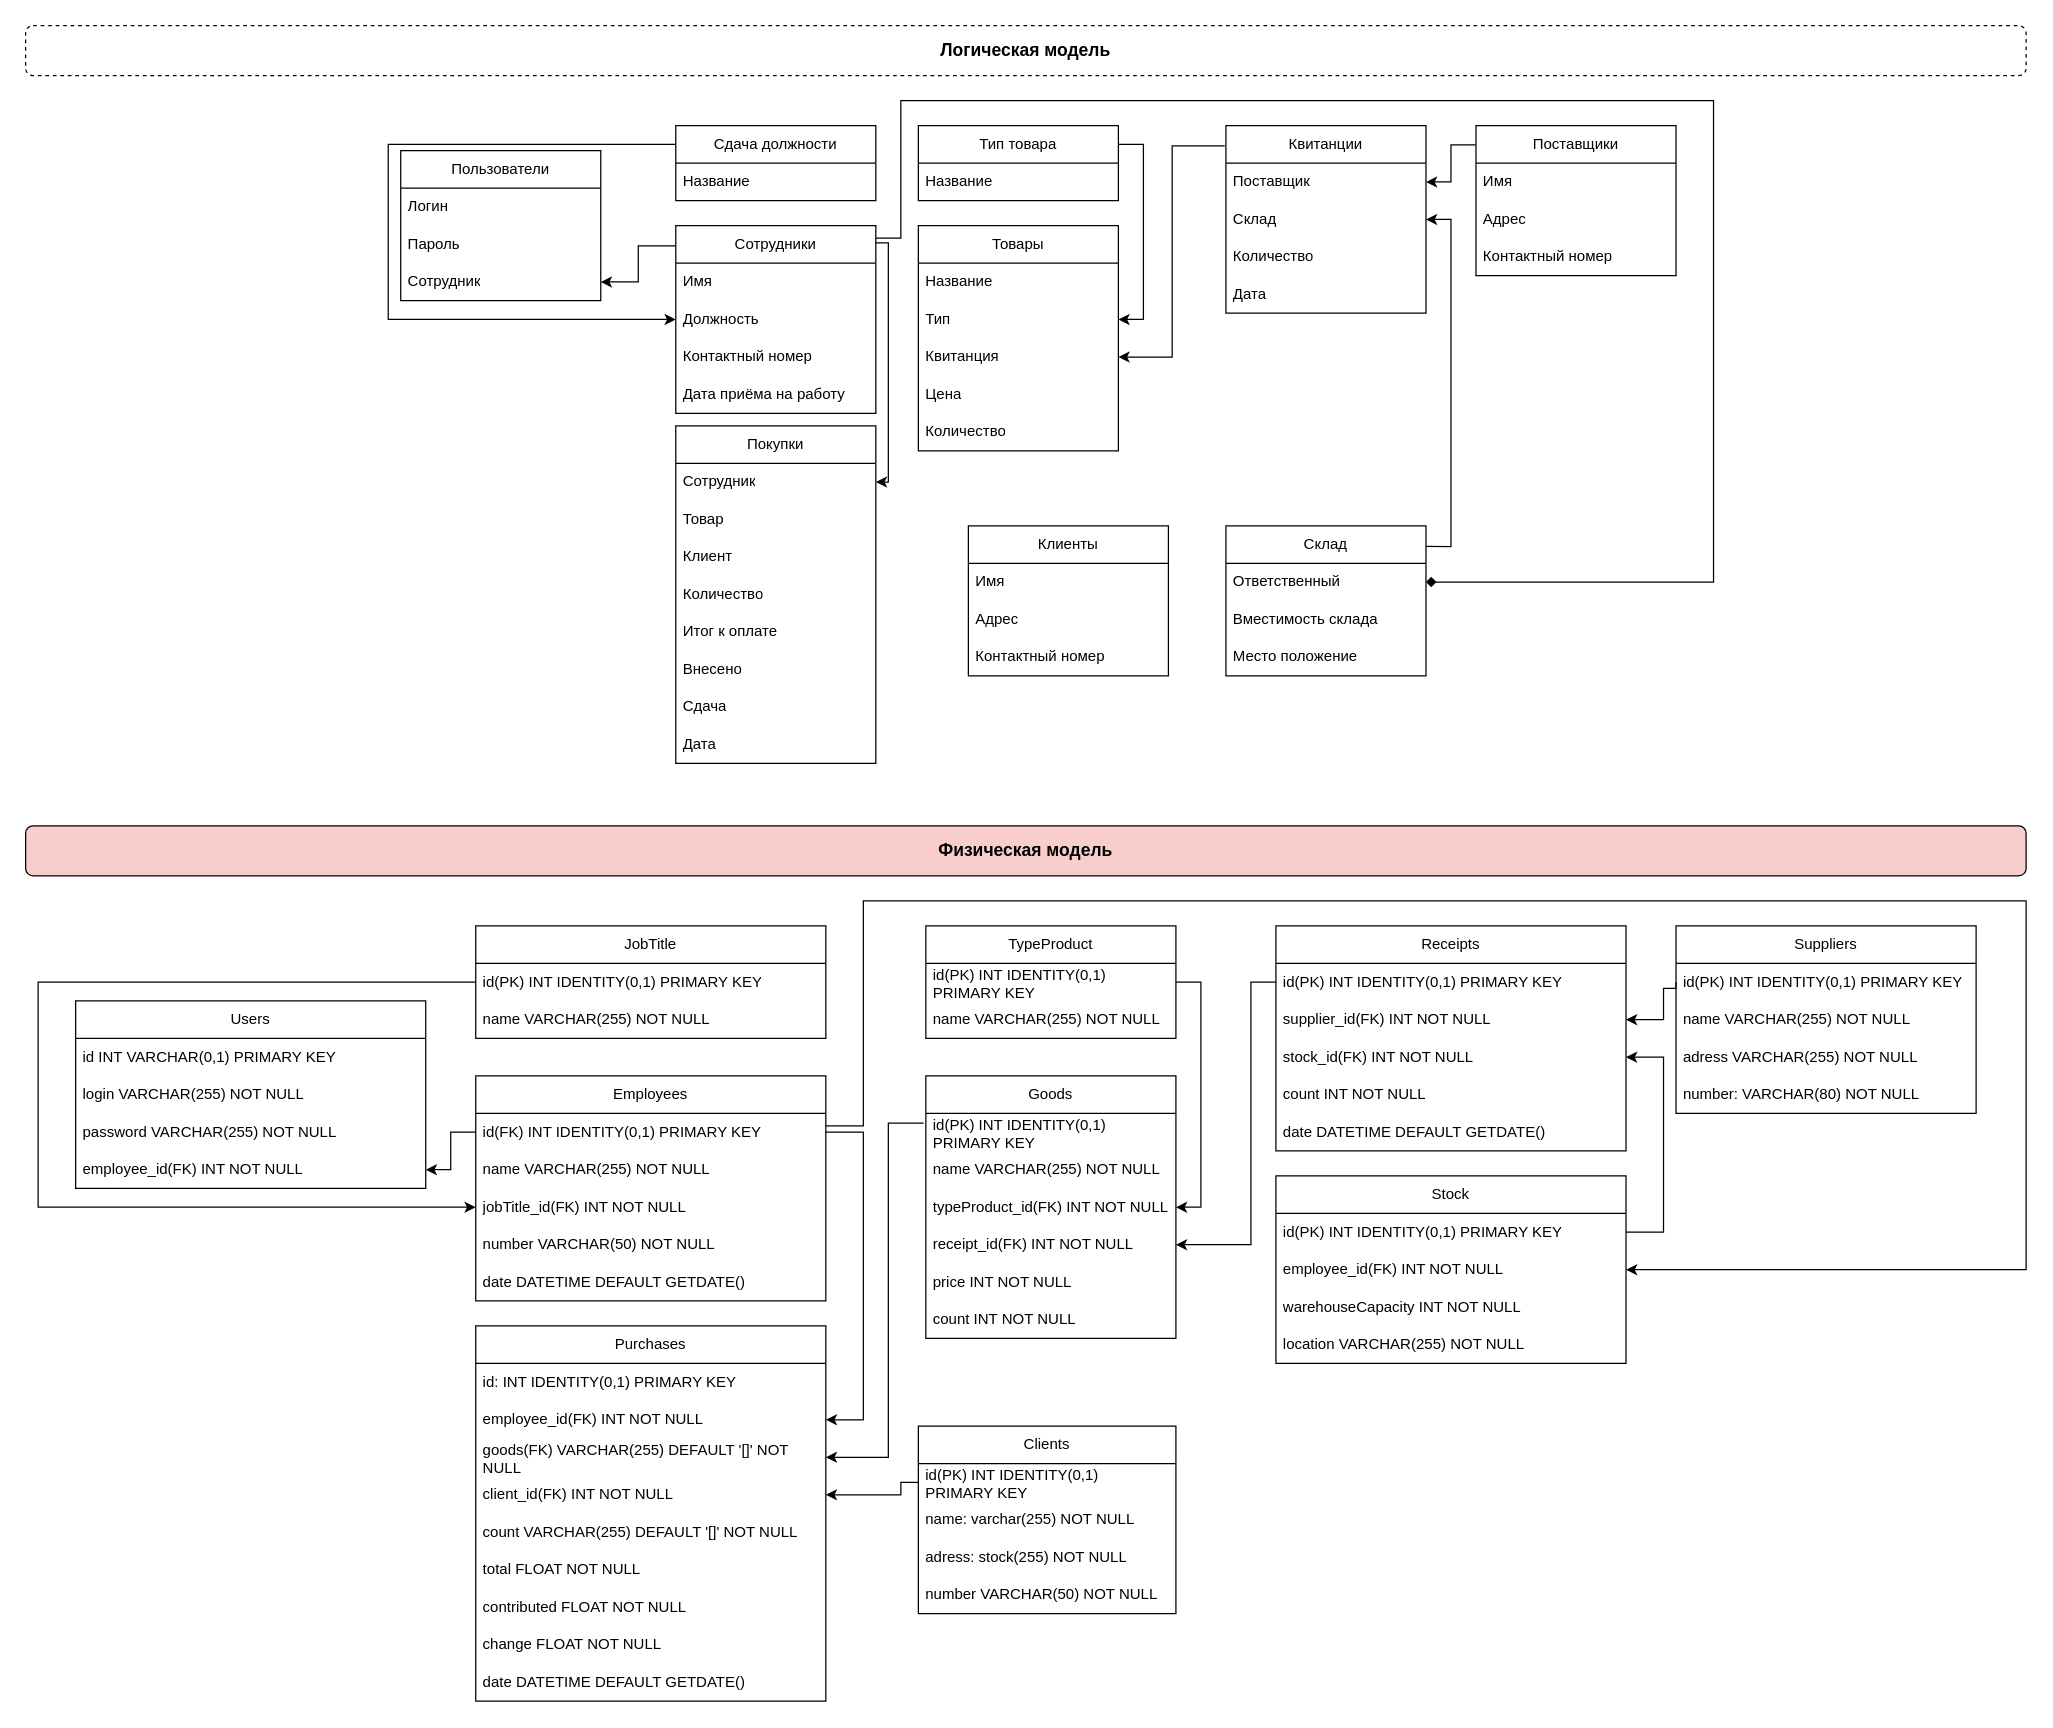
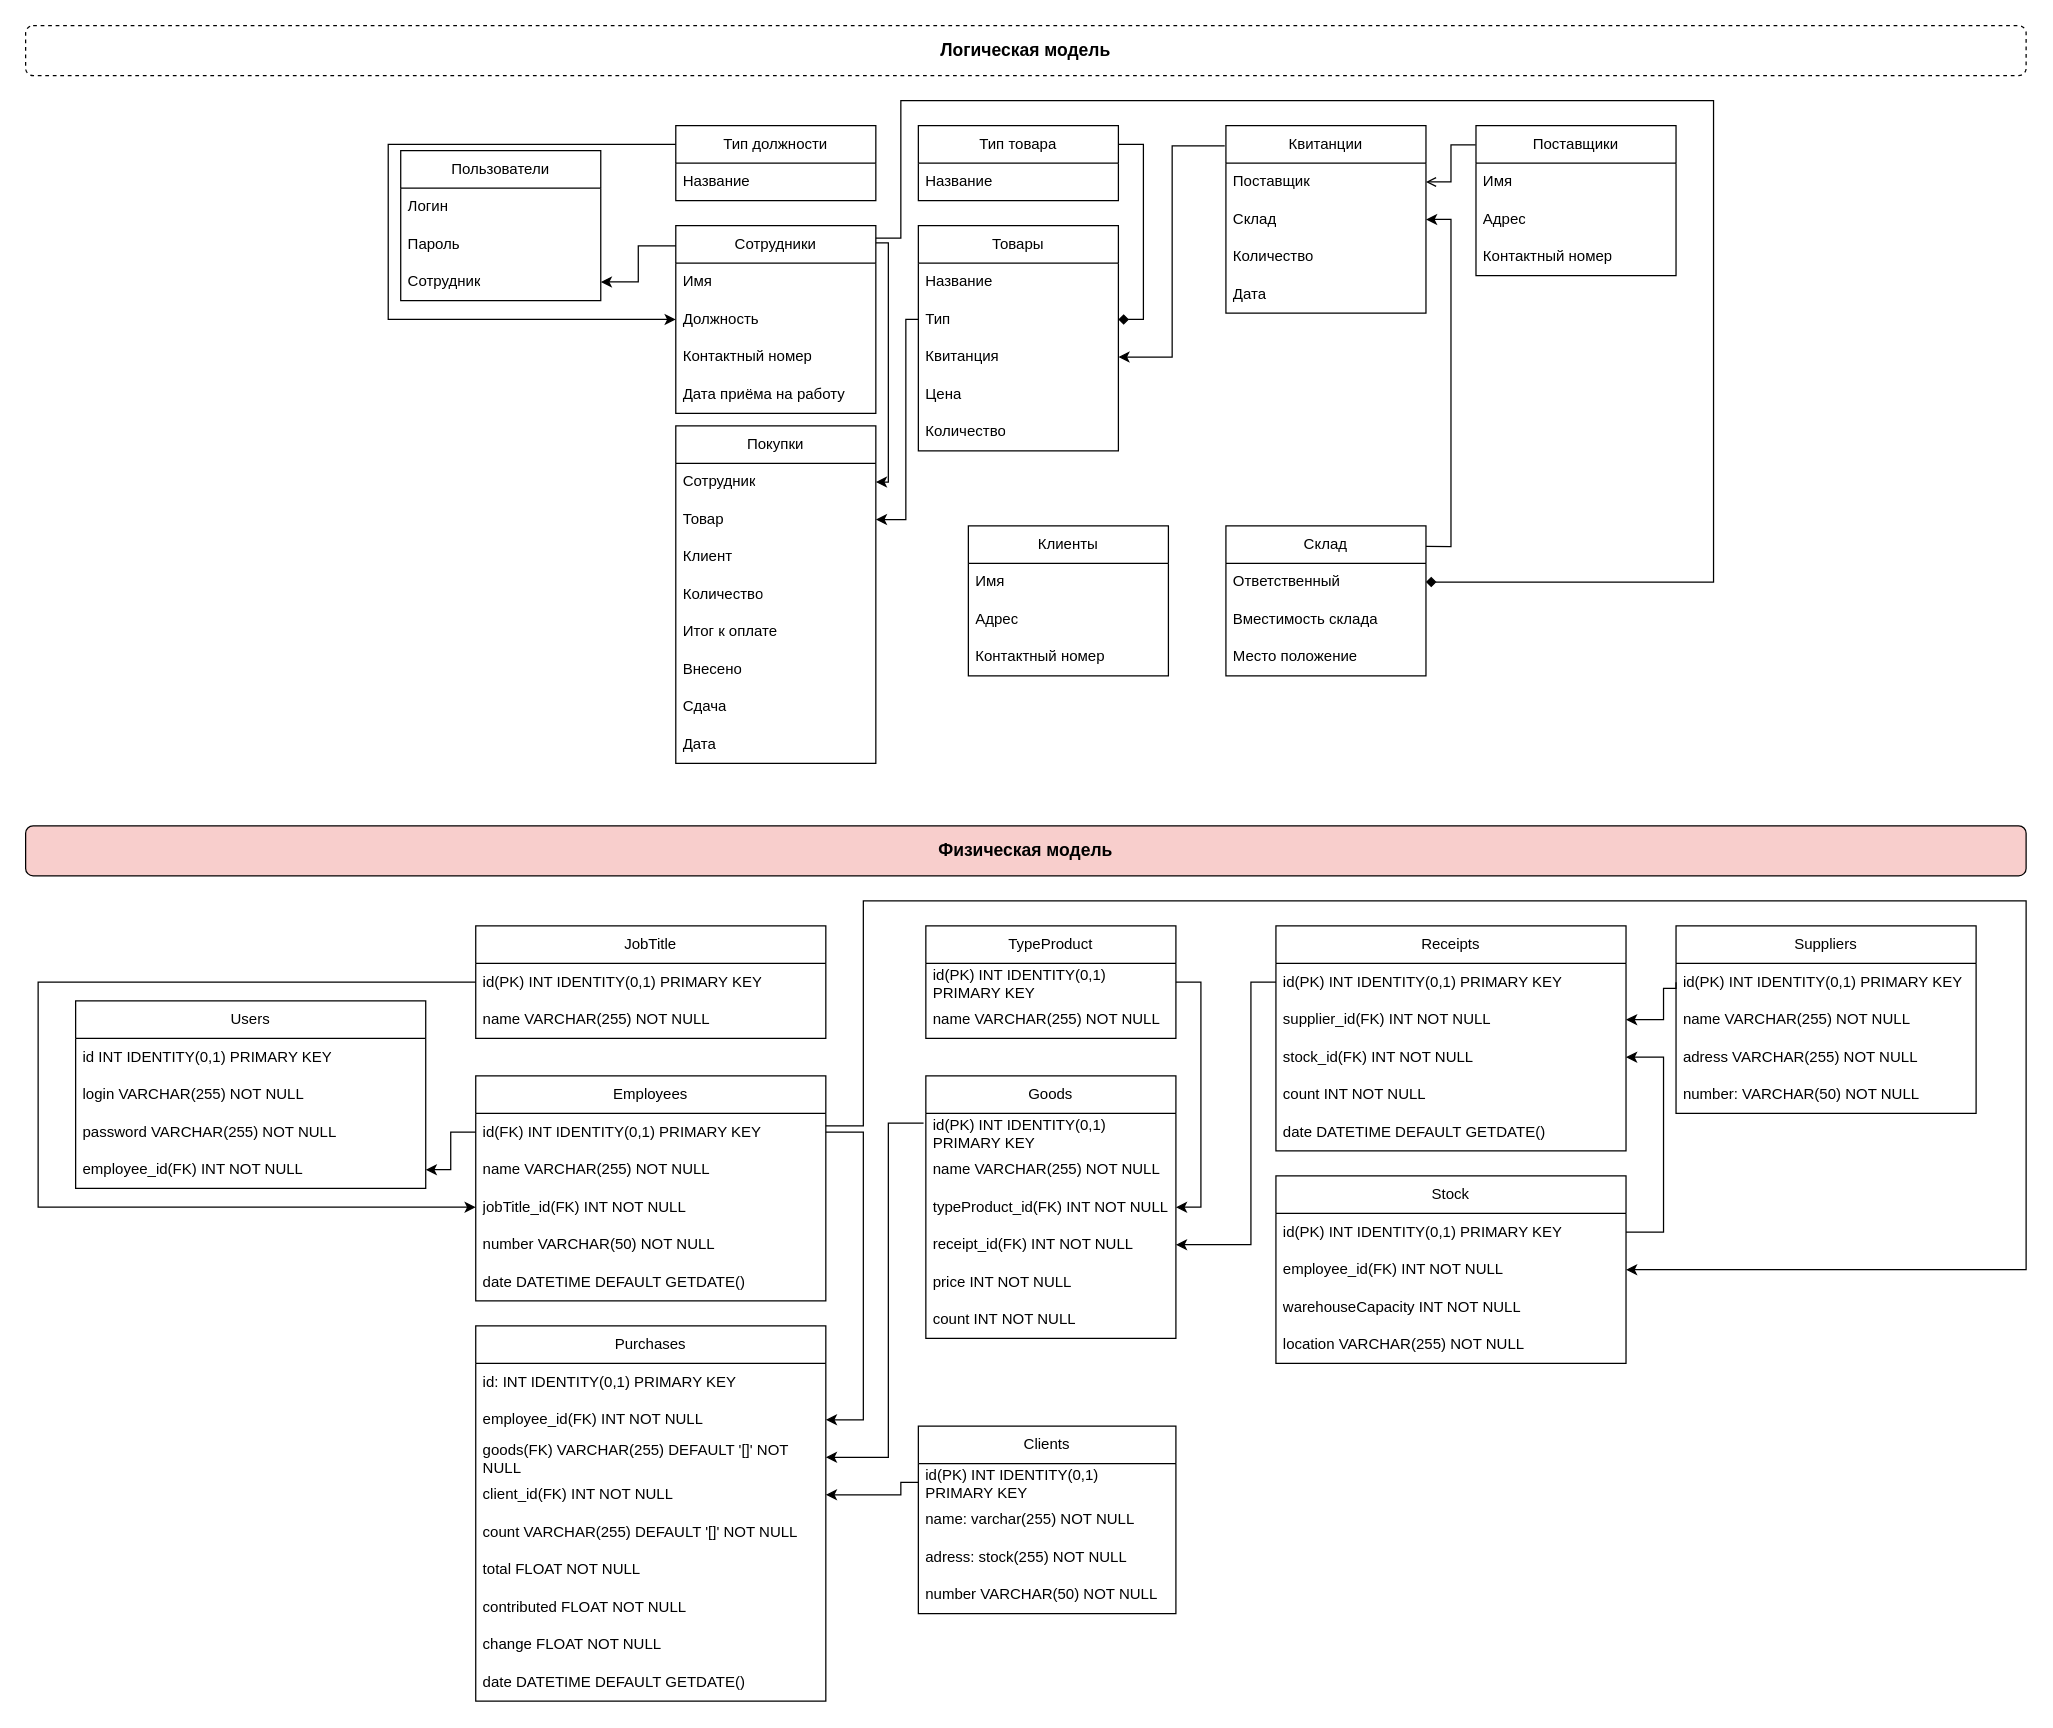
(776, 144) -> (776, 144)
(1436, 182) -> (1433, 182)
(1128, 319) -> (1129, 319)
none -> (906, 425)
(202, 1057) -> (206, 1057)
(1793, 1094) -> (1793, 1094)
